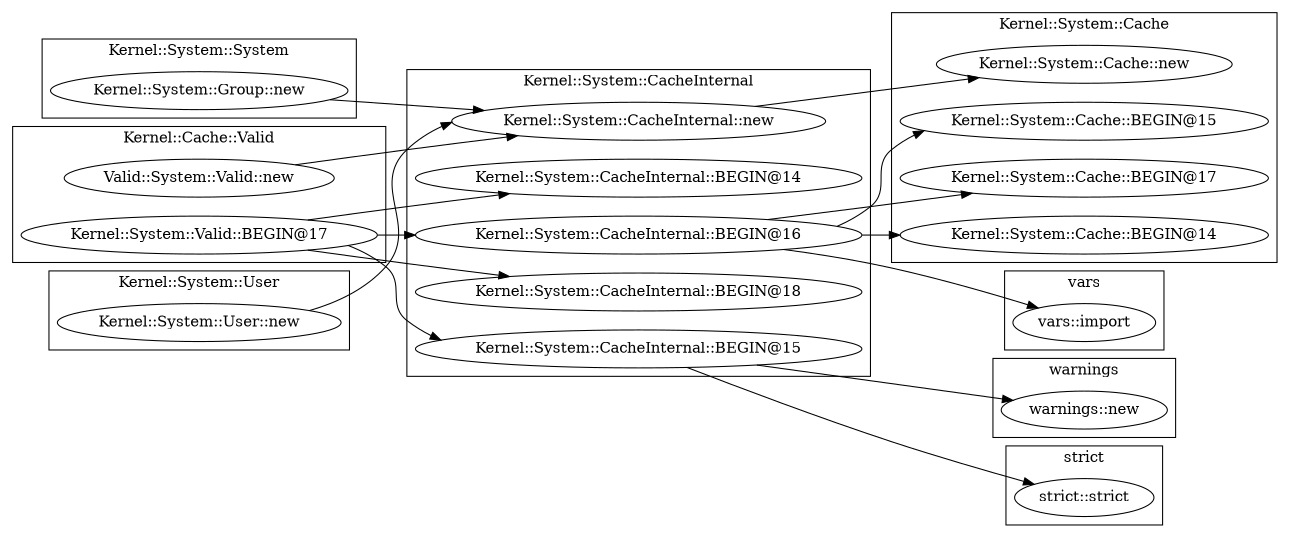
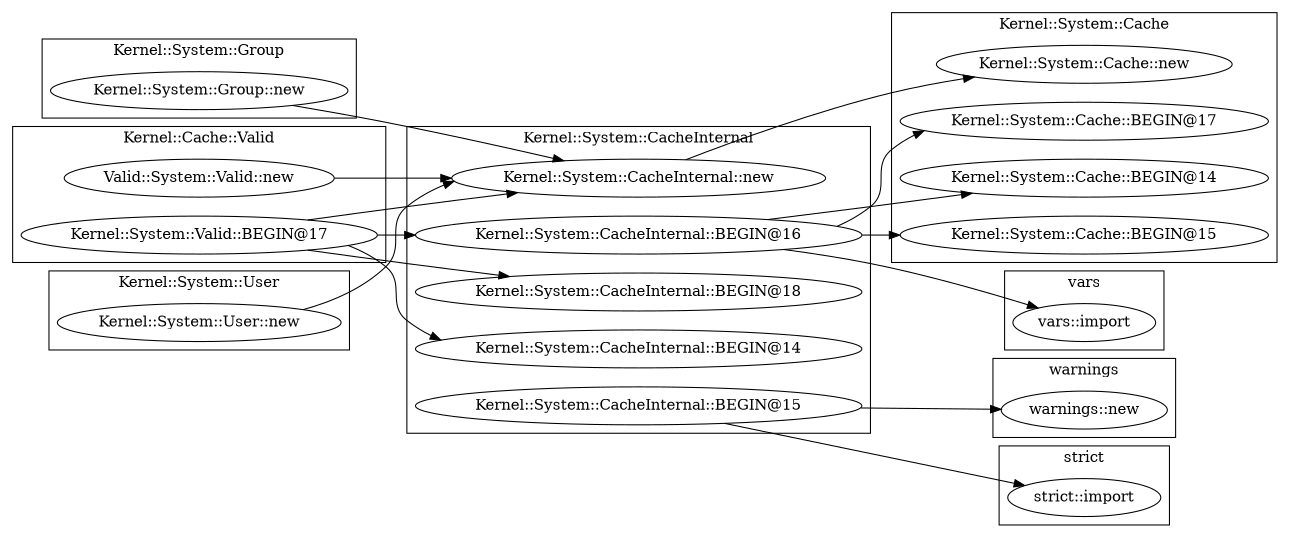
(199, 51) -> (199, 51)
(396, 286) -> (392, 209)
(1084, 498) -> (1084, 498)
